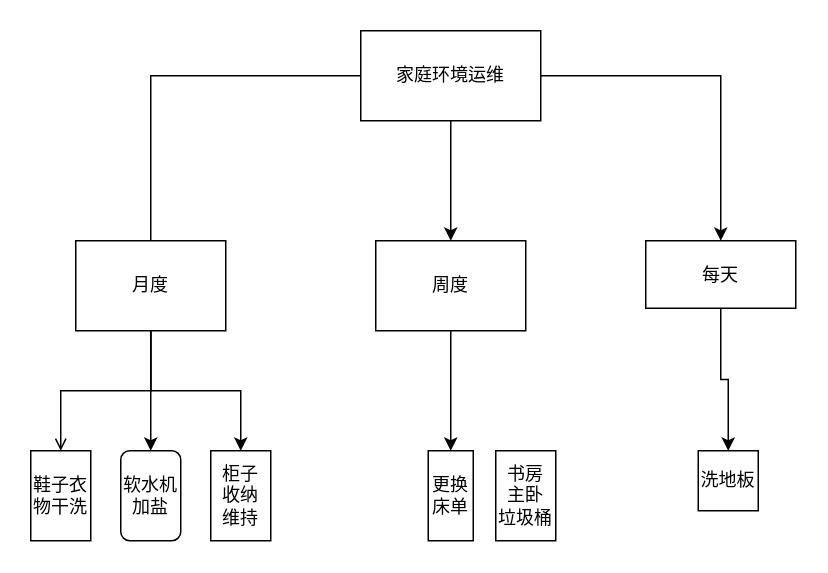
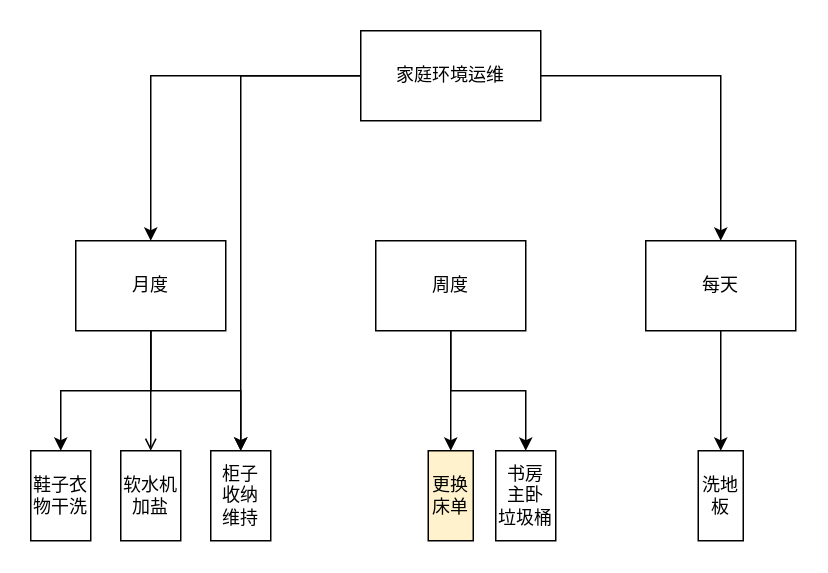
(451, 176) -> (241, 233)
(151, 233) -> (151, 229)
(721, 275) -> (721, 286)
none -> (514, 391)
(151, 439) -> (151, 441)
(61, 441) -> (61, 439)
(728, 481) -> (721, 496)
(151, 496) -> (151, 496)
(451, 496) -> (451, 496)
